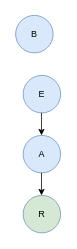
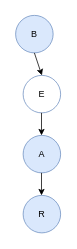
none -> (37, 62)
(42, 94) -> (42, 94)
(42, 214) -> (42, 214)
